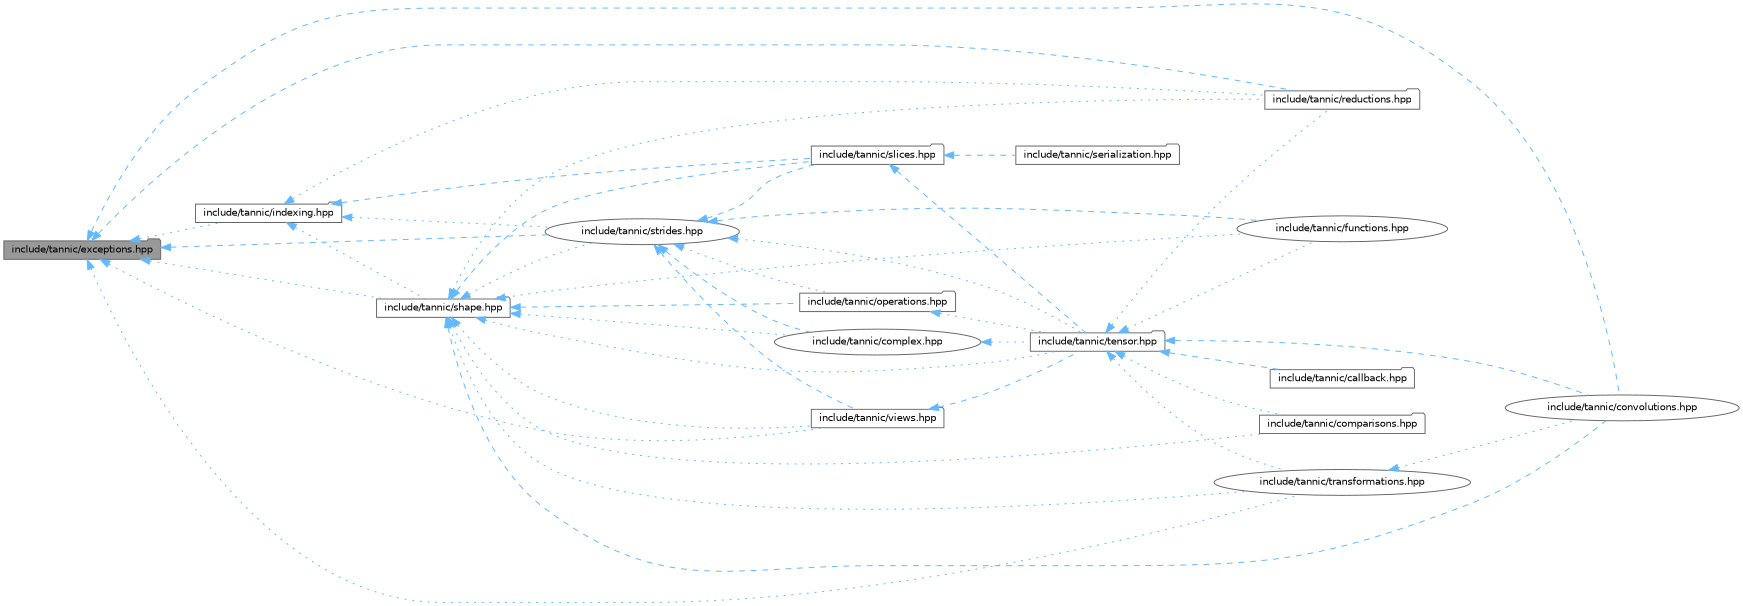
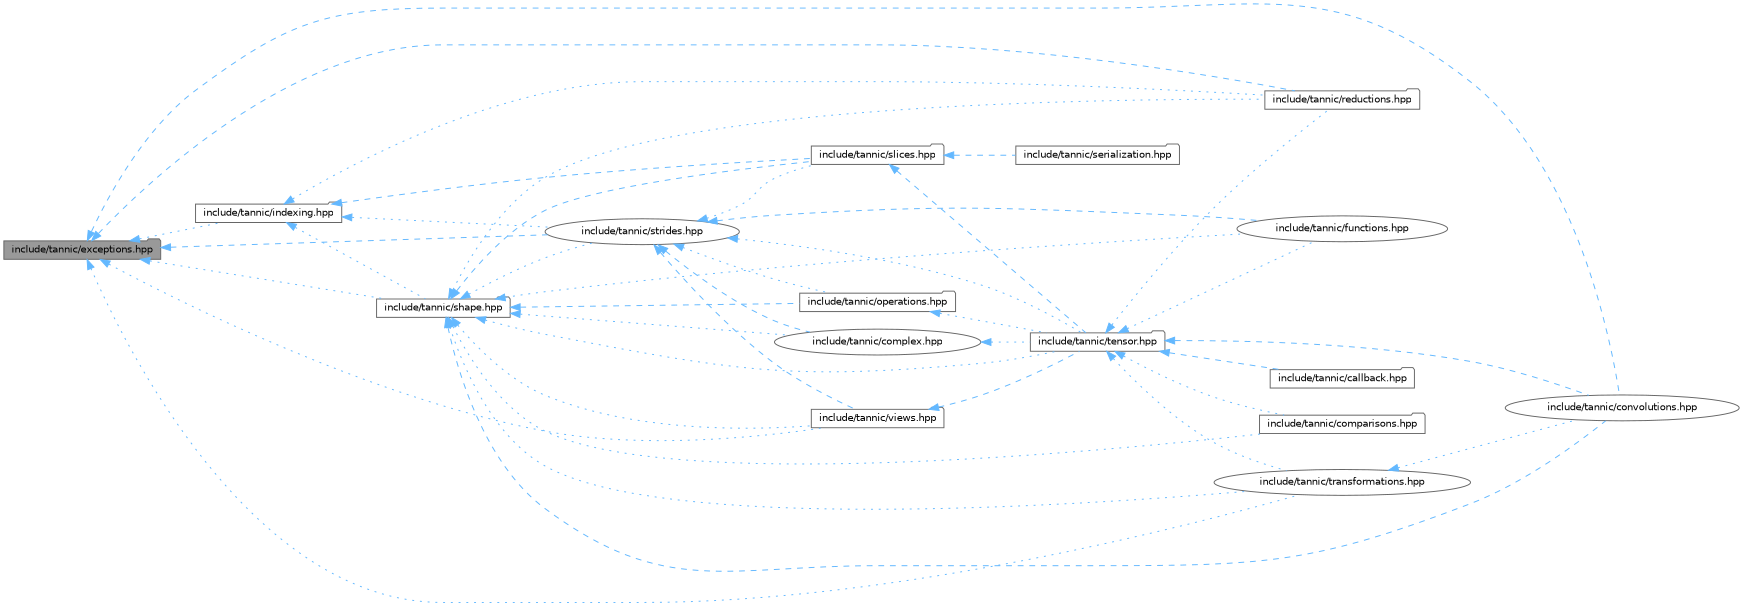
(760, 189) -> (760, 189)
